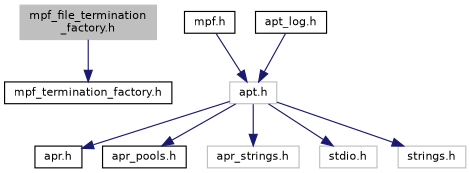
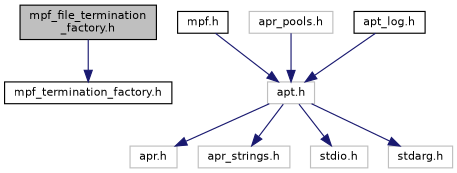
(88, 22) -> (88, 22)
(204, 122) -> (291, 52)
(58, 157) -> (154, 157)
(144, 157) -> (291, 22)
(432, 157) -> (421, 157)
